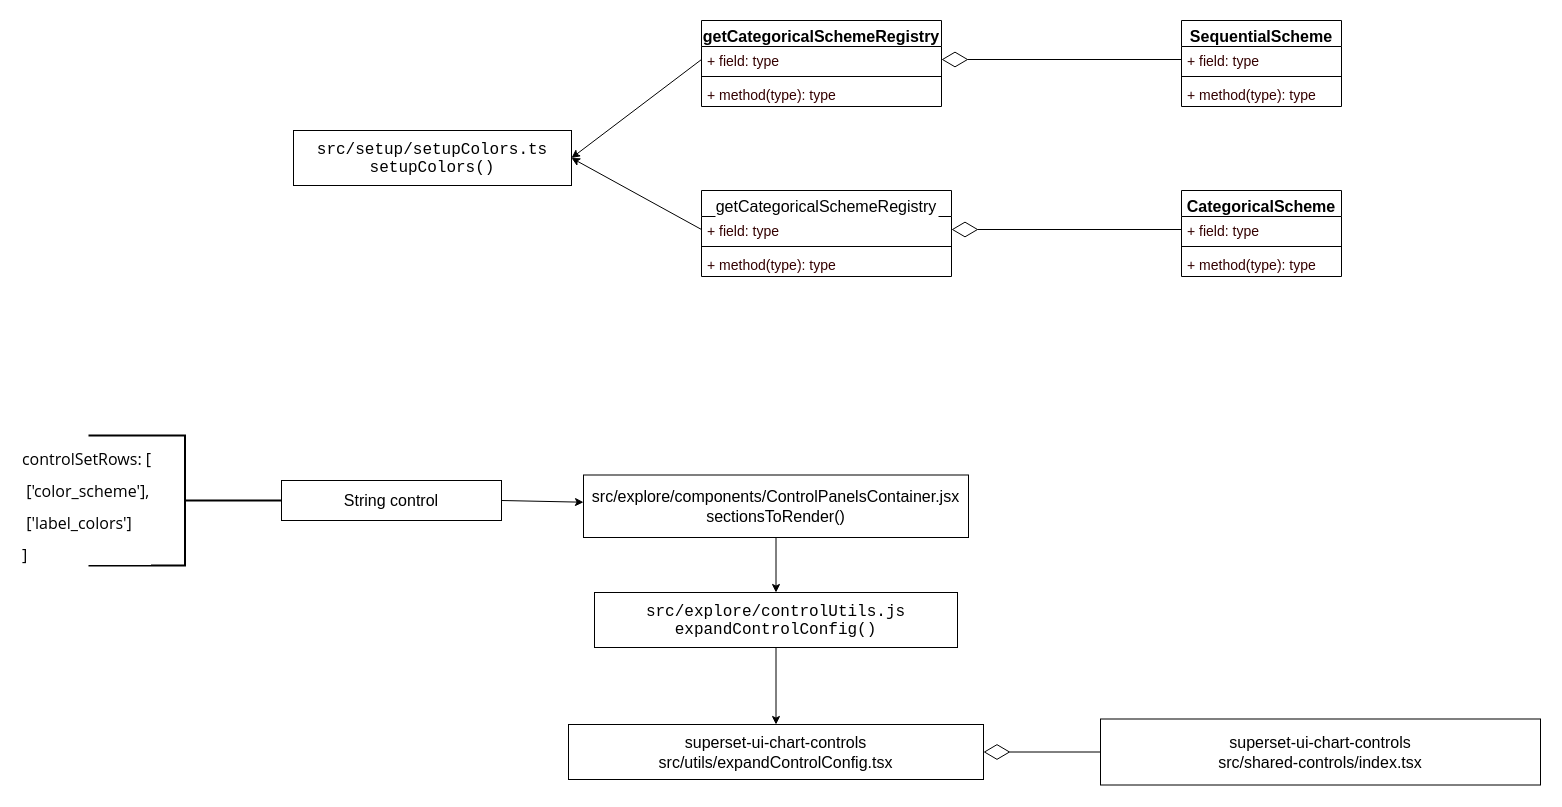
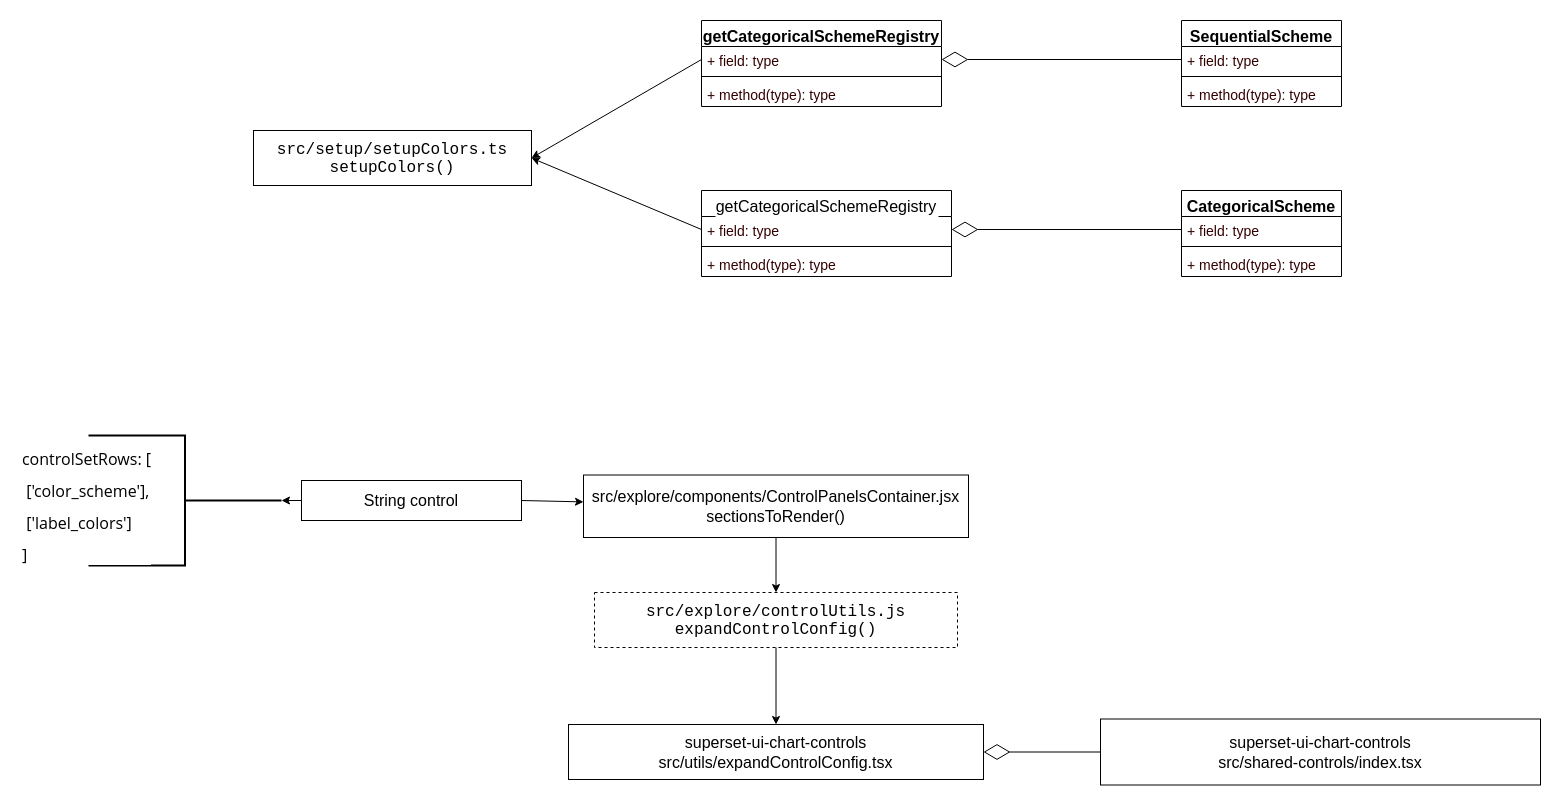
(433, 158) -> (393, 158)
(392, 501) -> (412, 501)
(776, 620) -> (776, 620)
